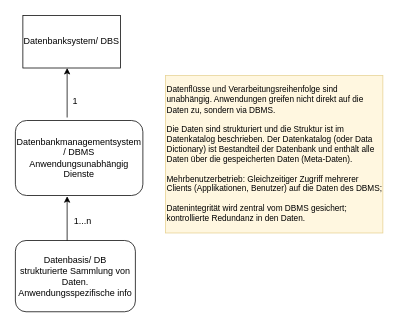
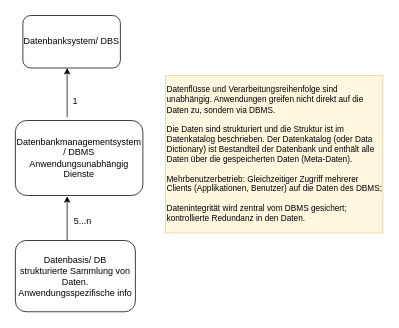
(72, 42) -> (72, 42)
(83, 222) -> (83, 222)
